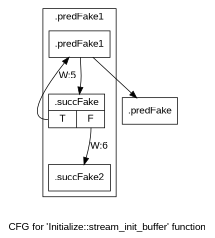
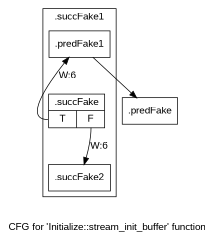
(80, 17) -> (80, 17)
(81, 72) -> none
(68, 76) -> (68, 76)
